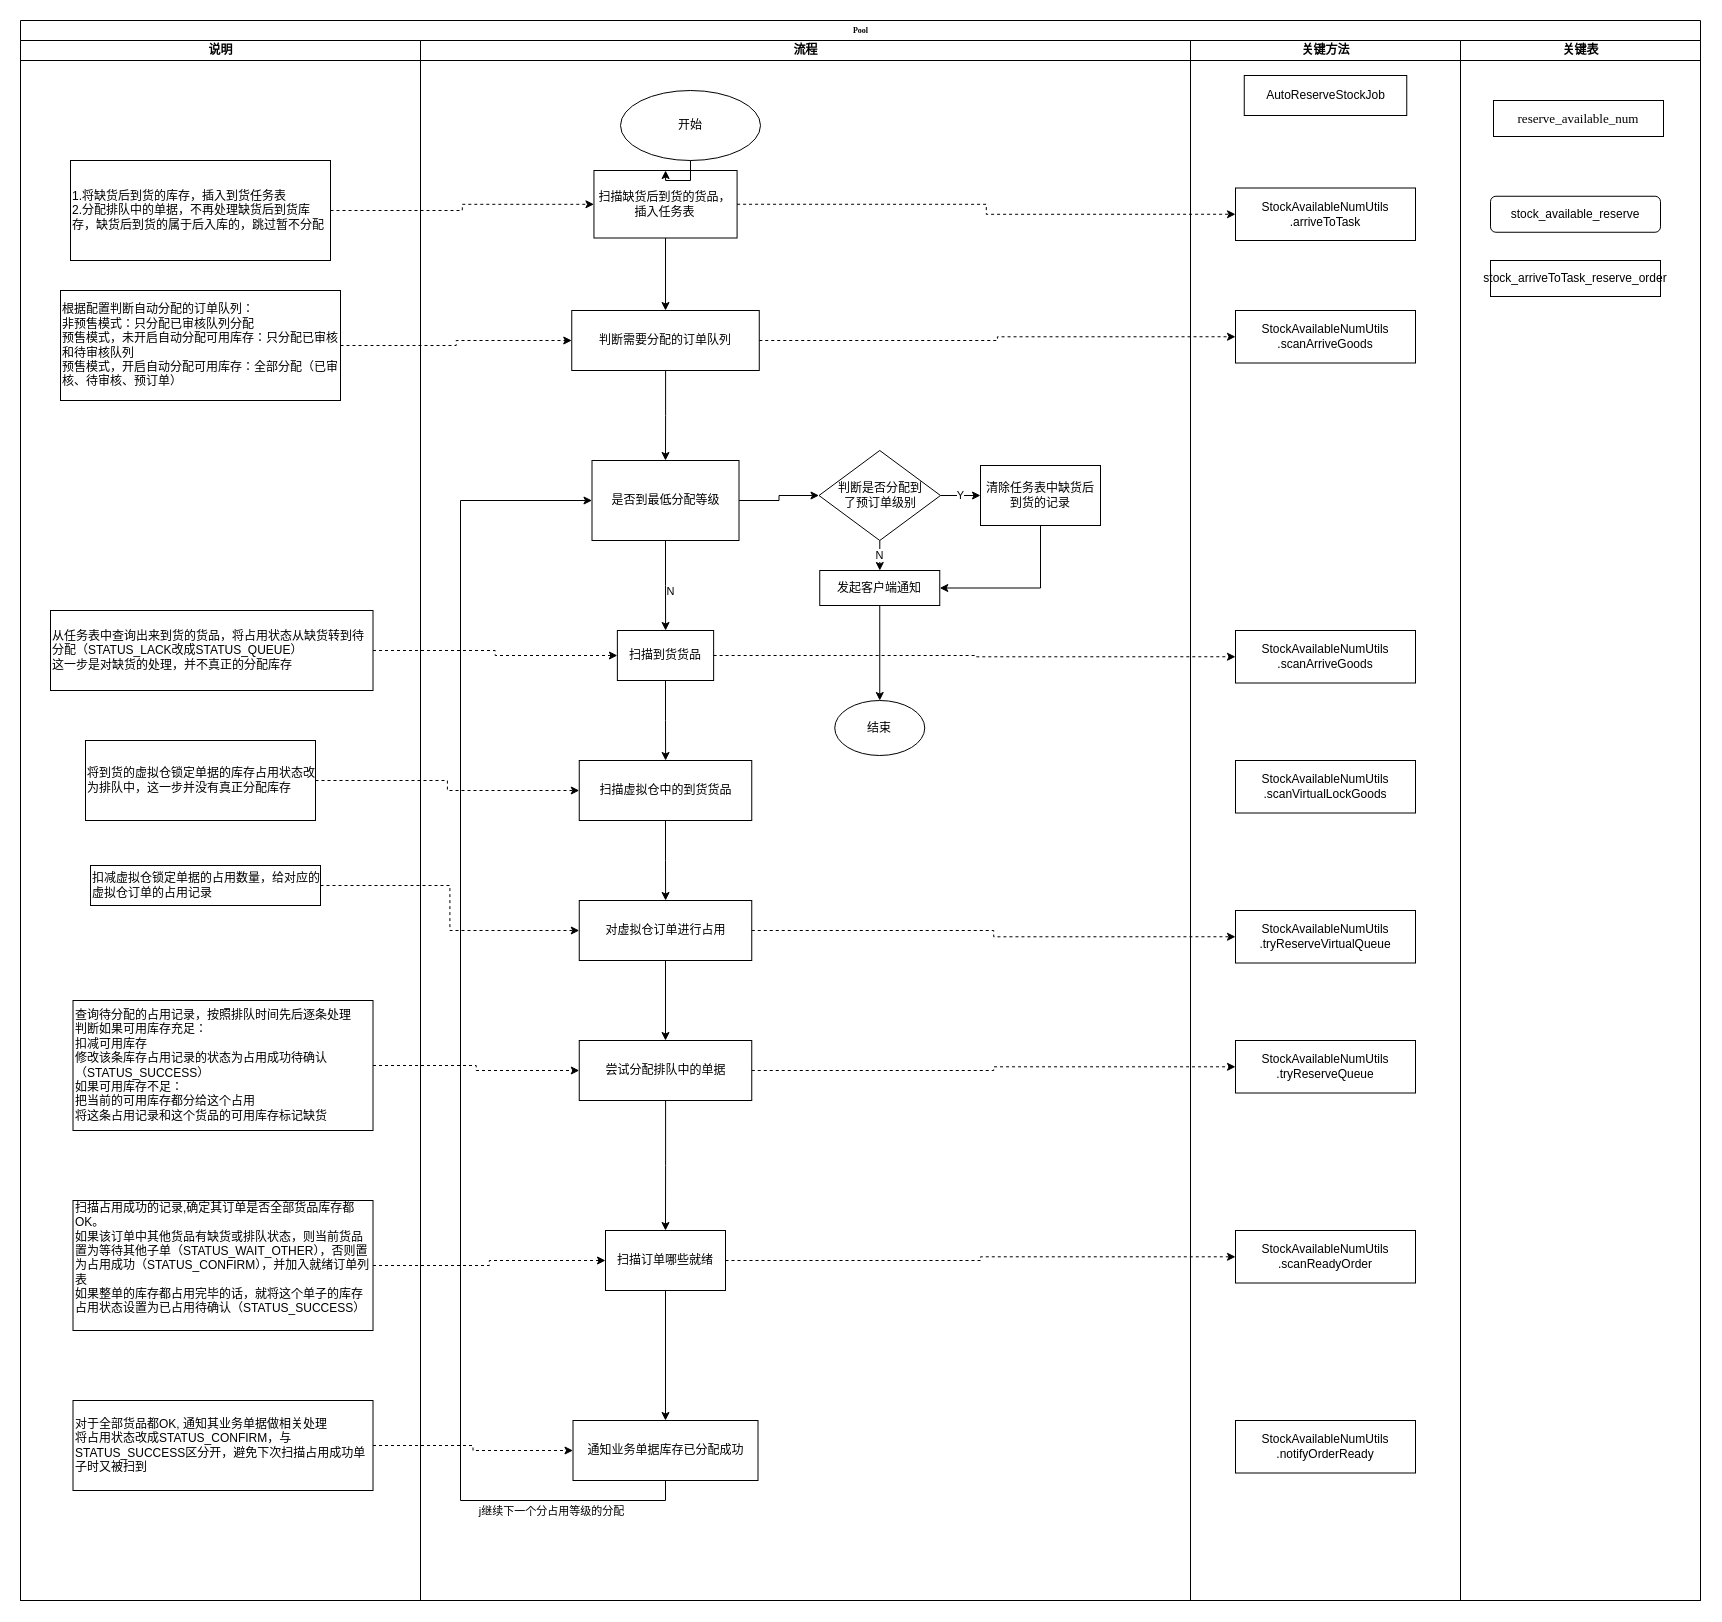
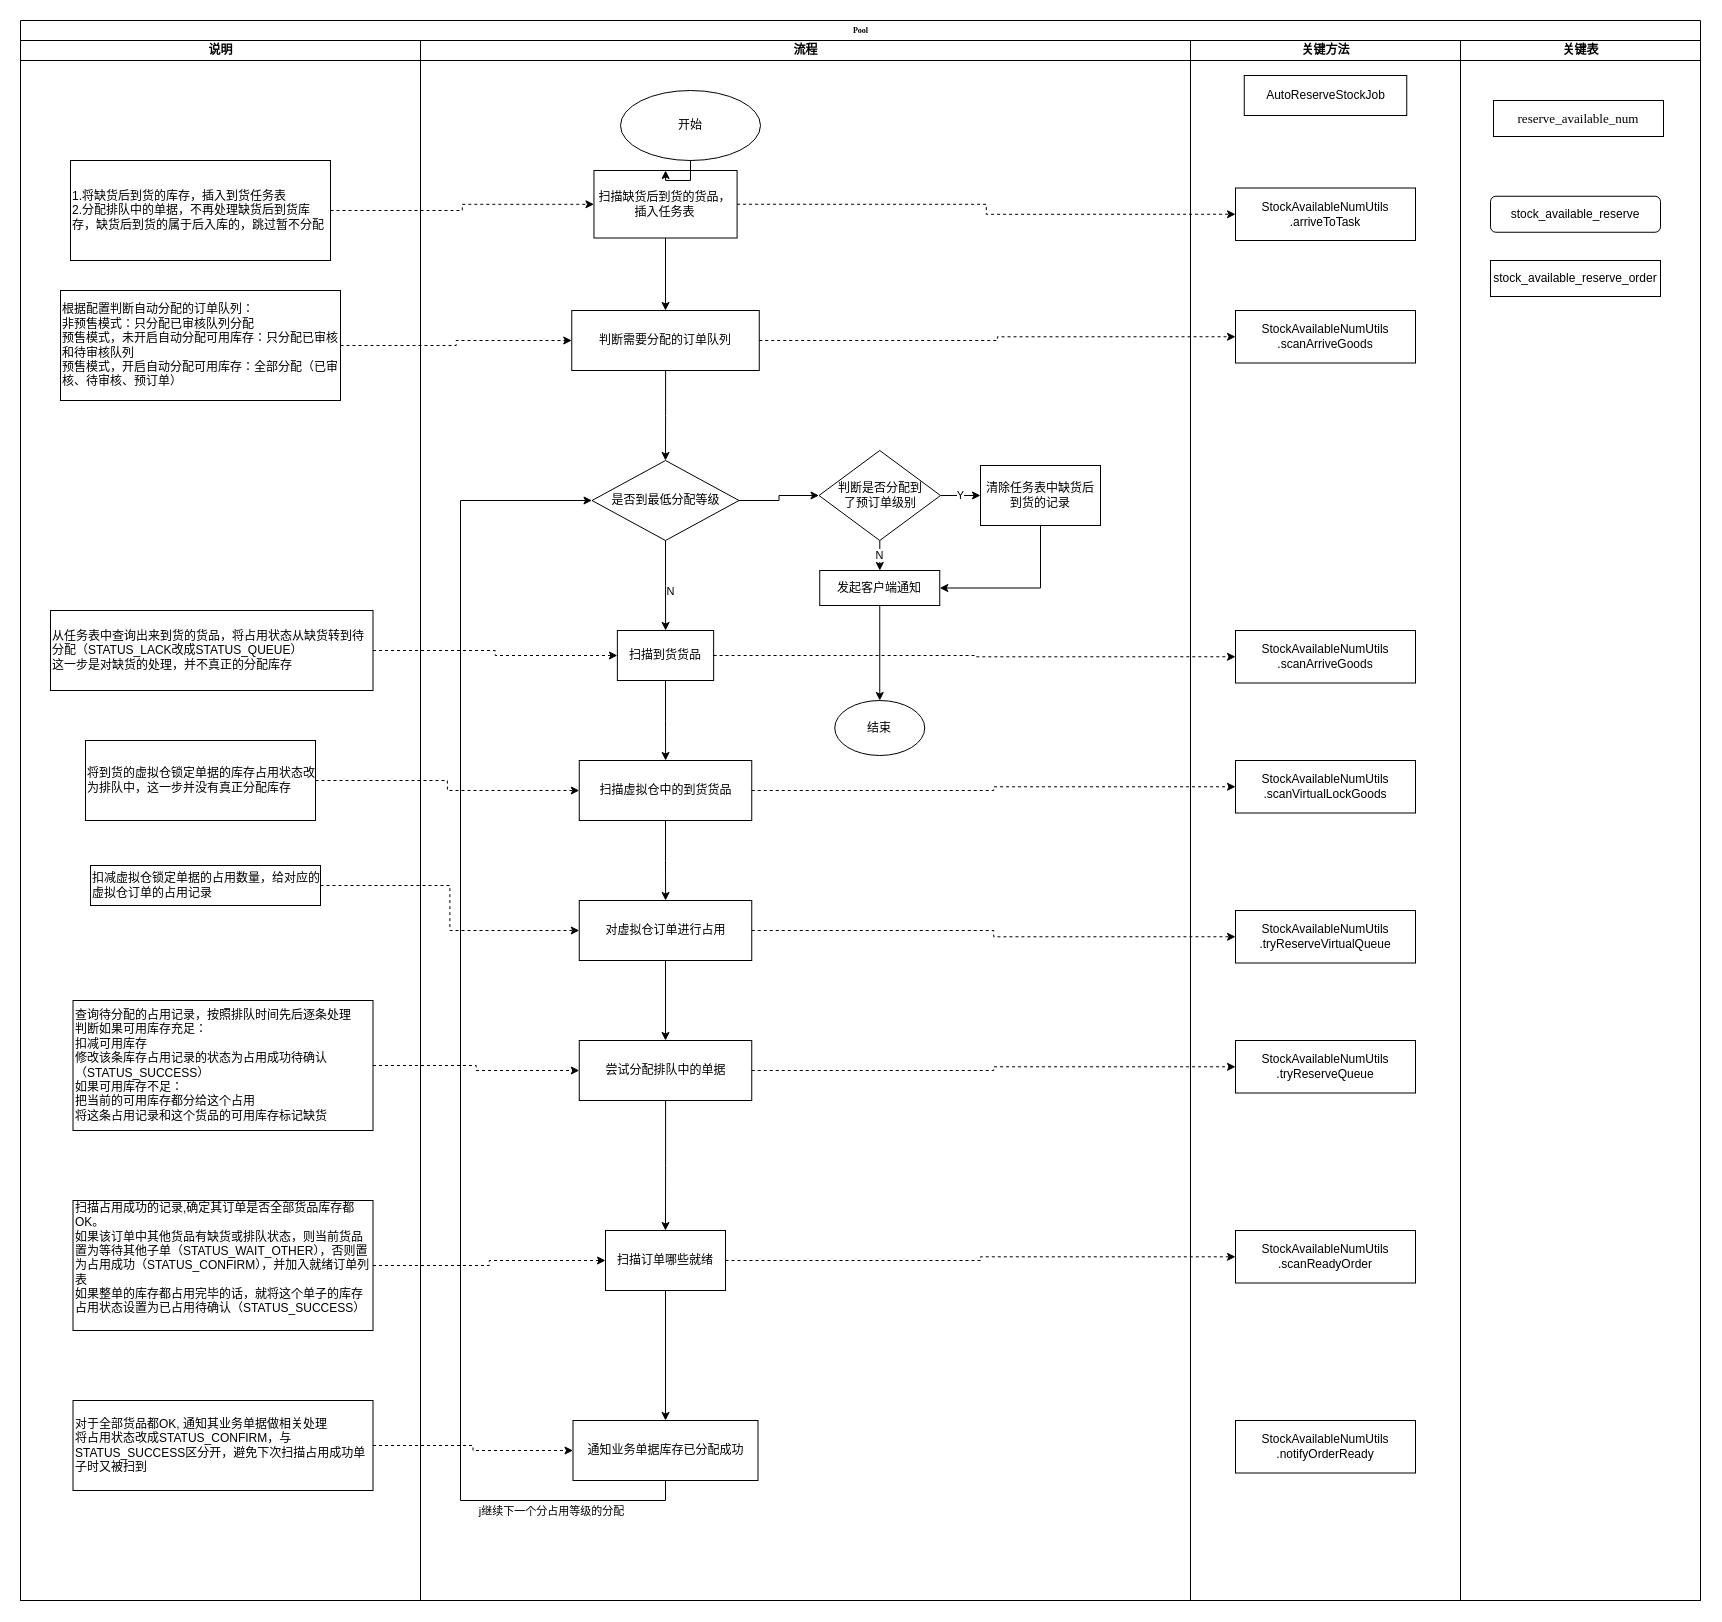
(1576, 279) -> (1576, 279)
(666, 501) -> (666, 501)
none -> (992, 791)
